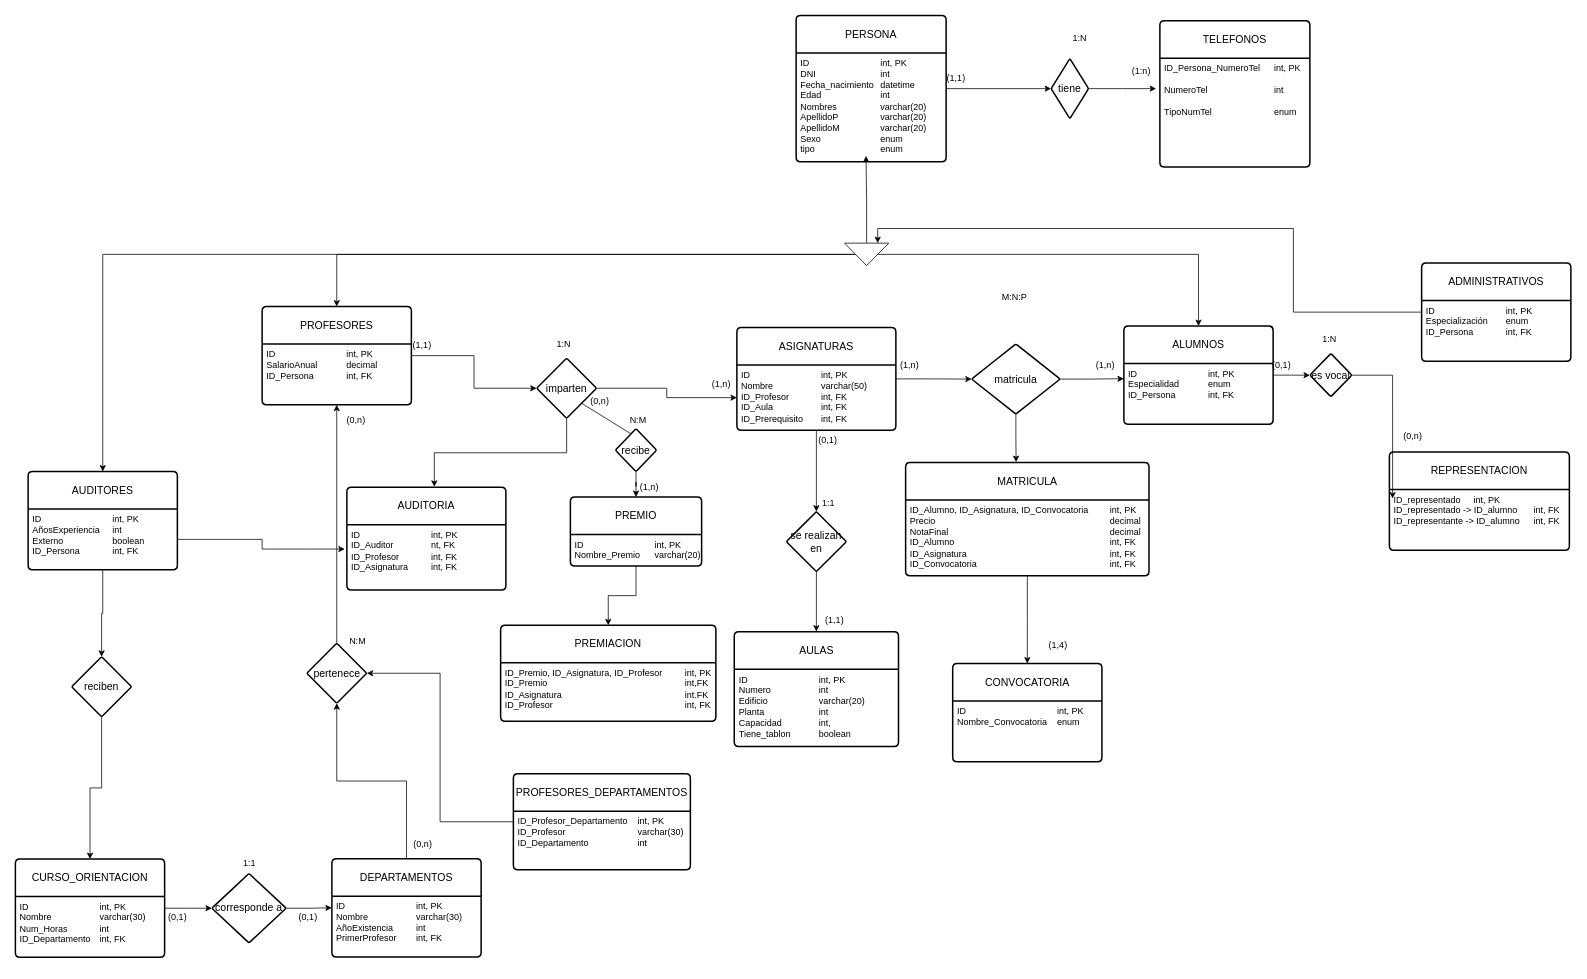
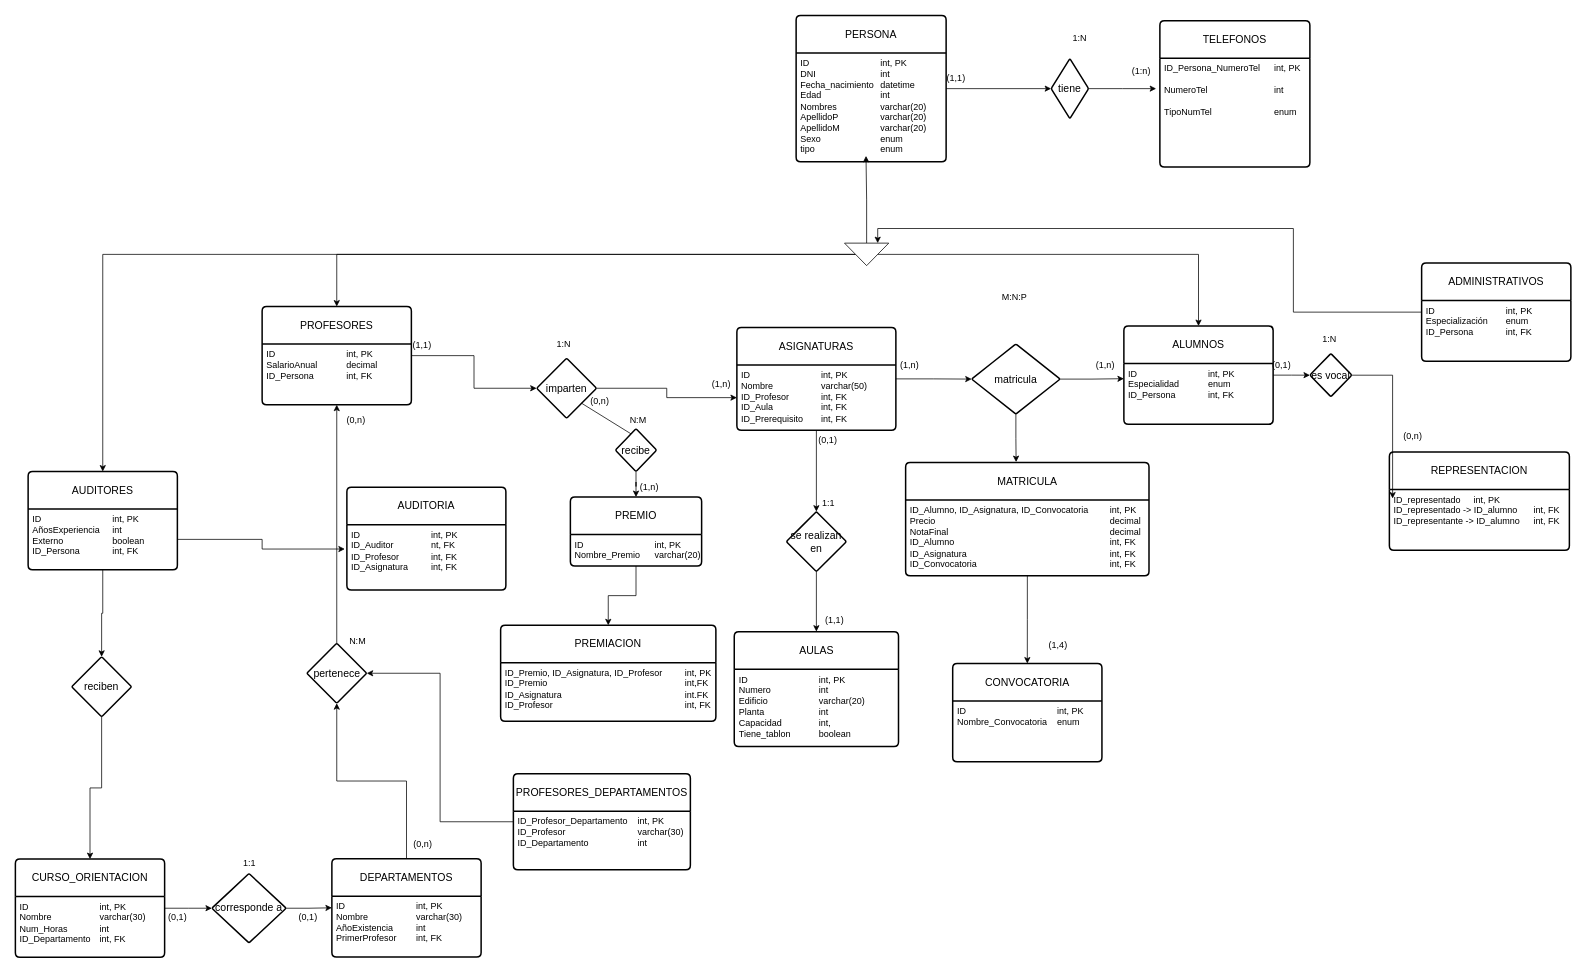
(503, 453) -> none
